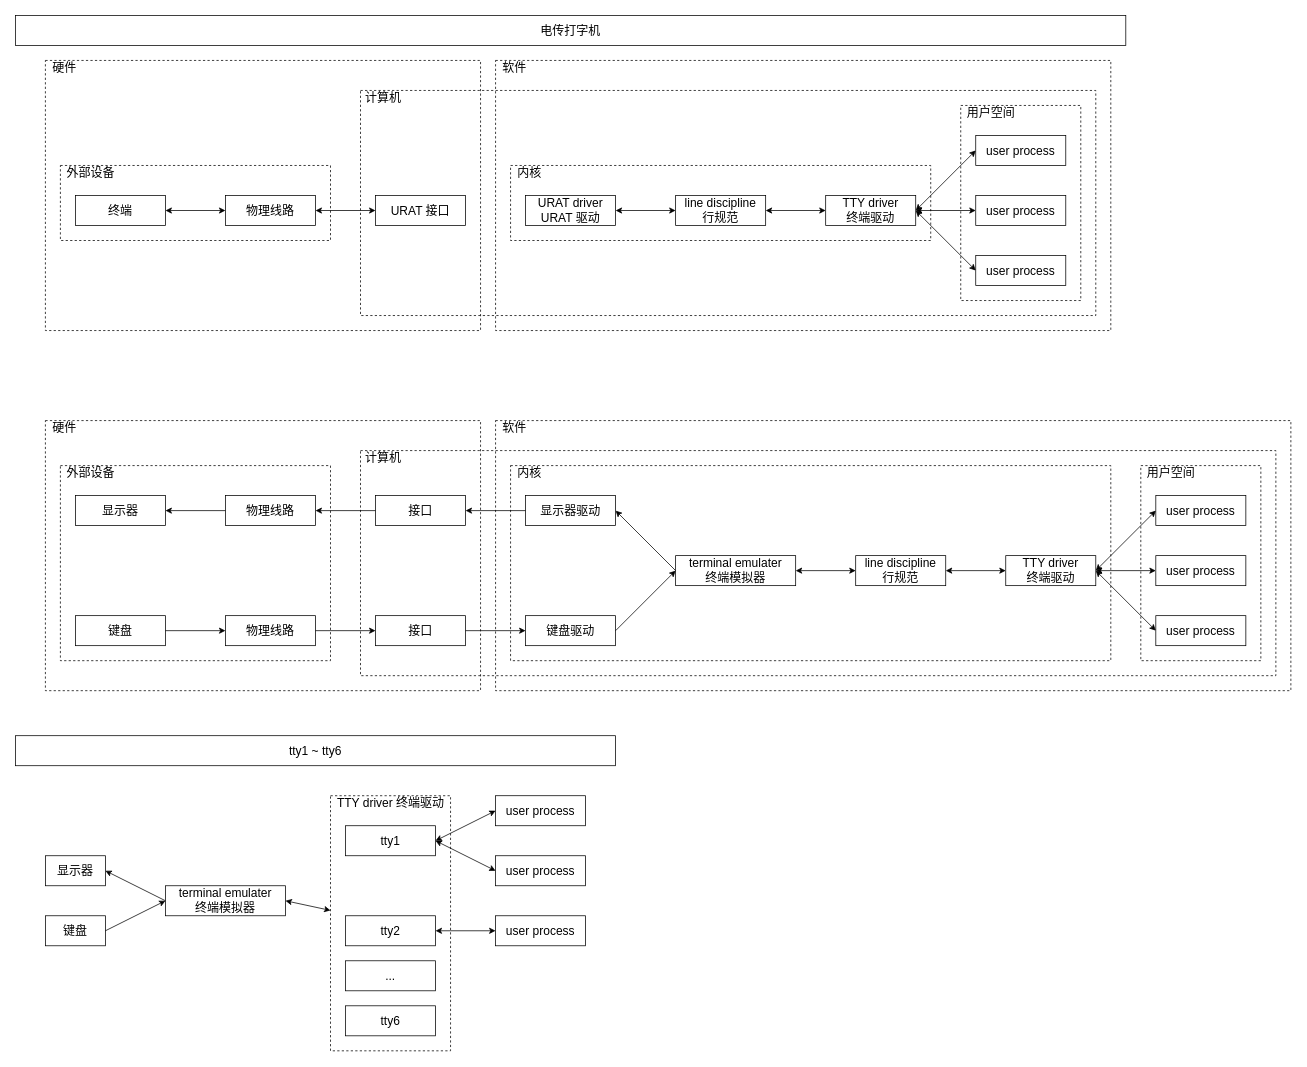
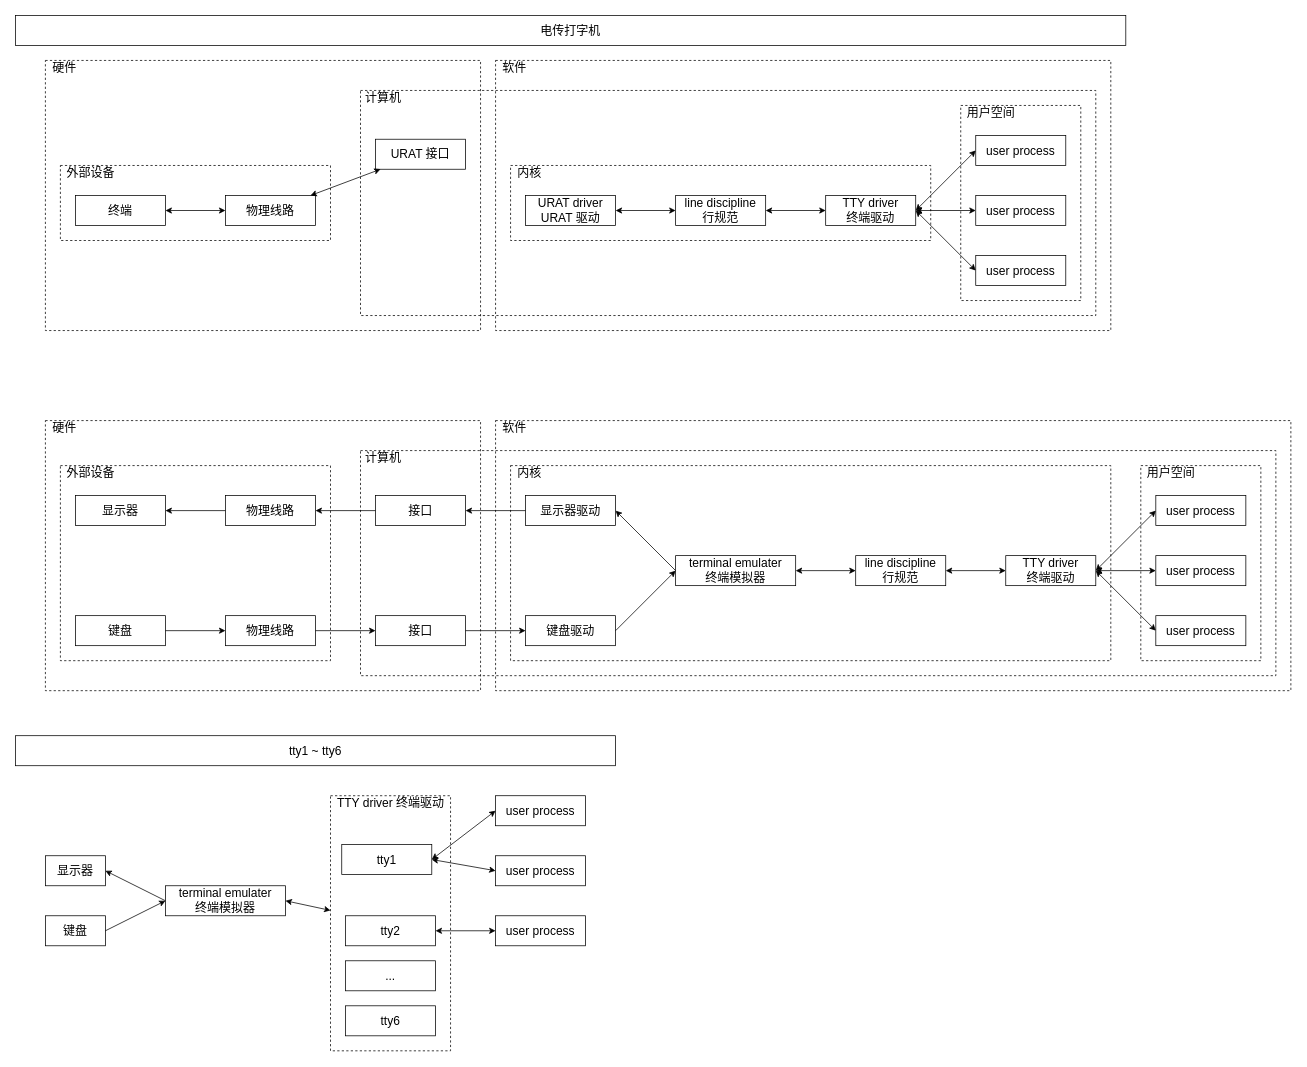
(420, 210) -> (420, 154)
(390, 840) -> (387, 859)
